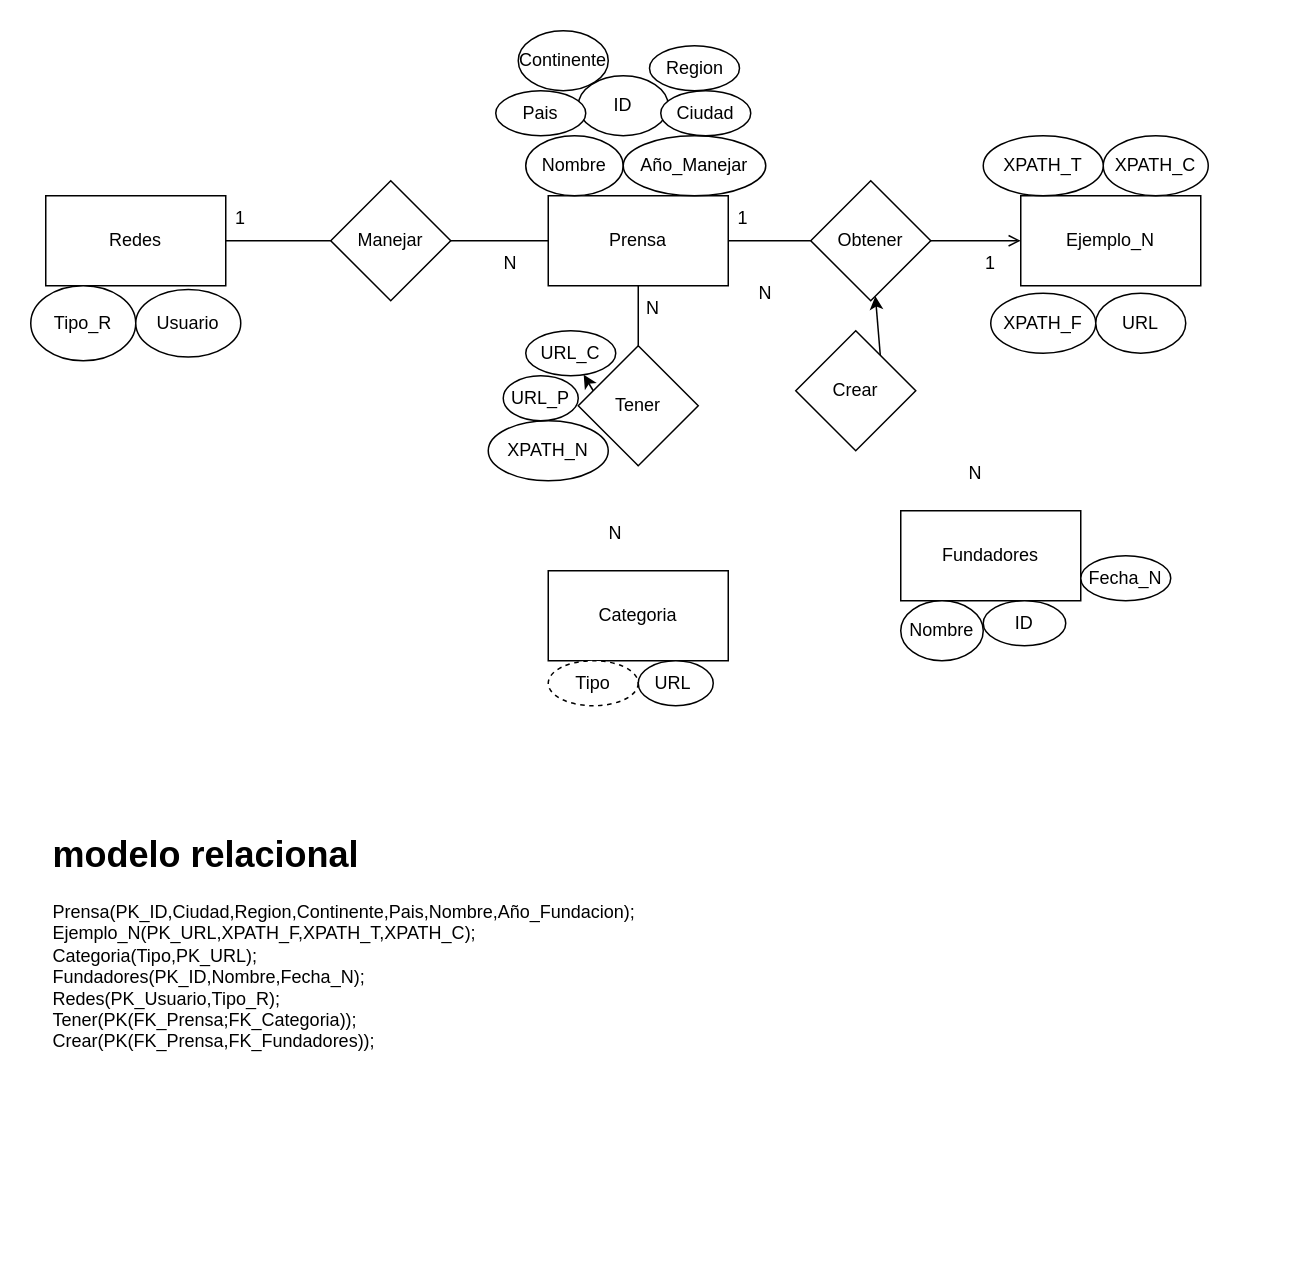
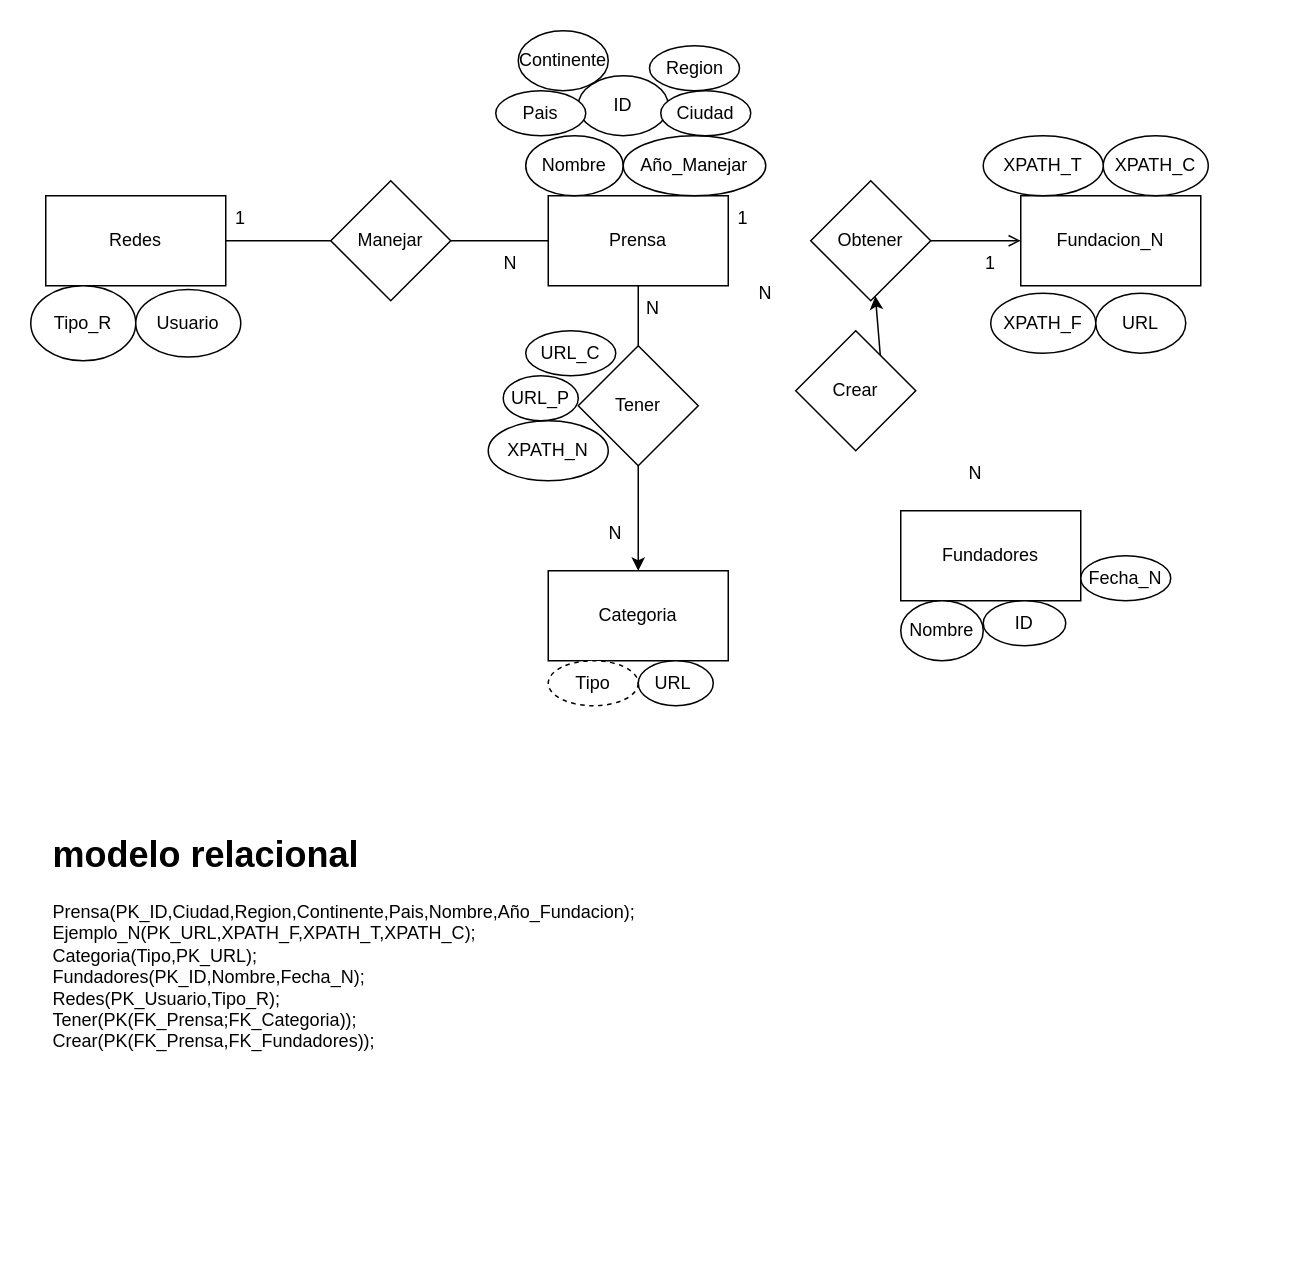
(770, 241) -> none
(1111, 241) -> (1111, 241)
(591, 387) -> (638, 513)
